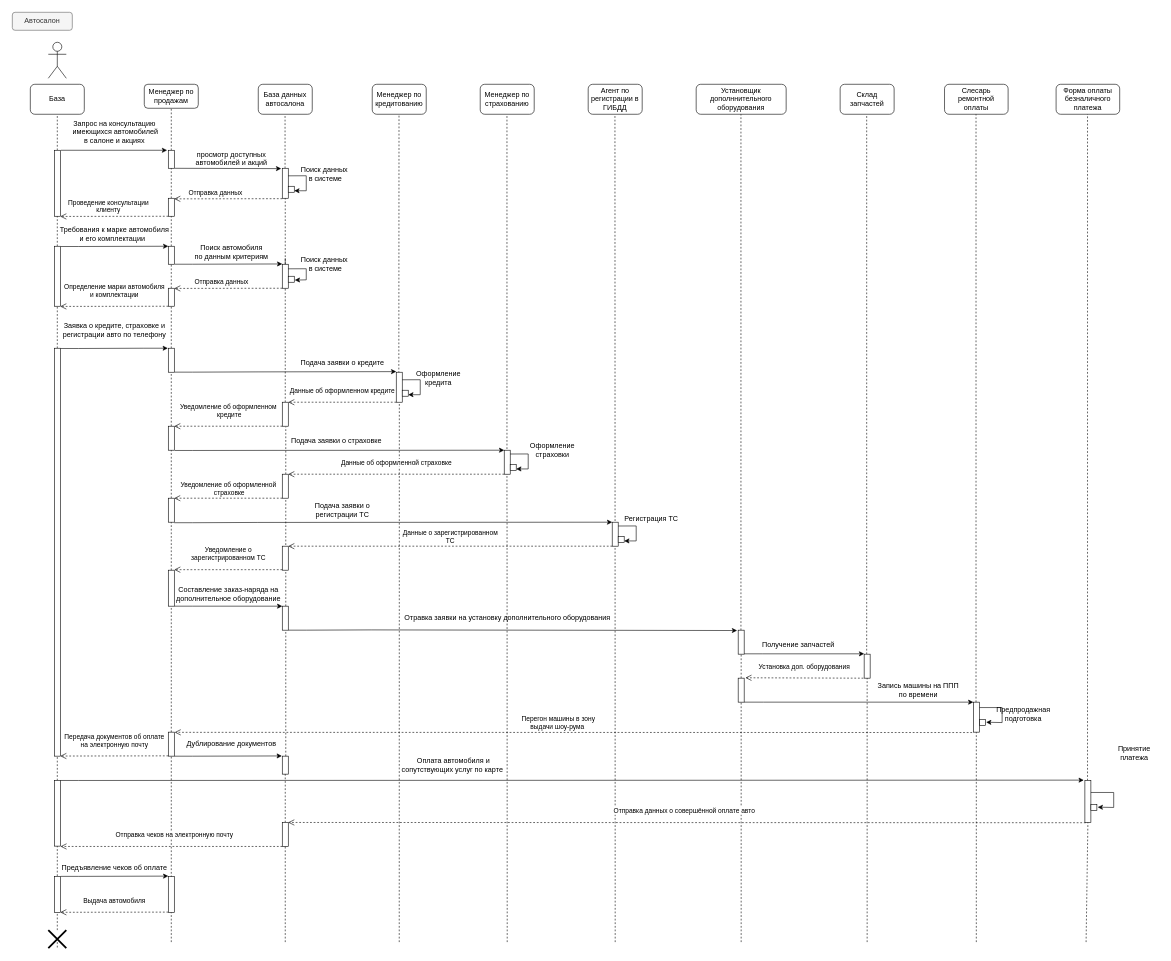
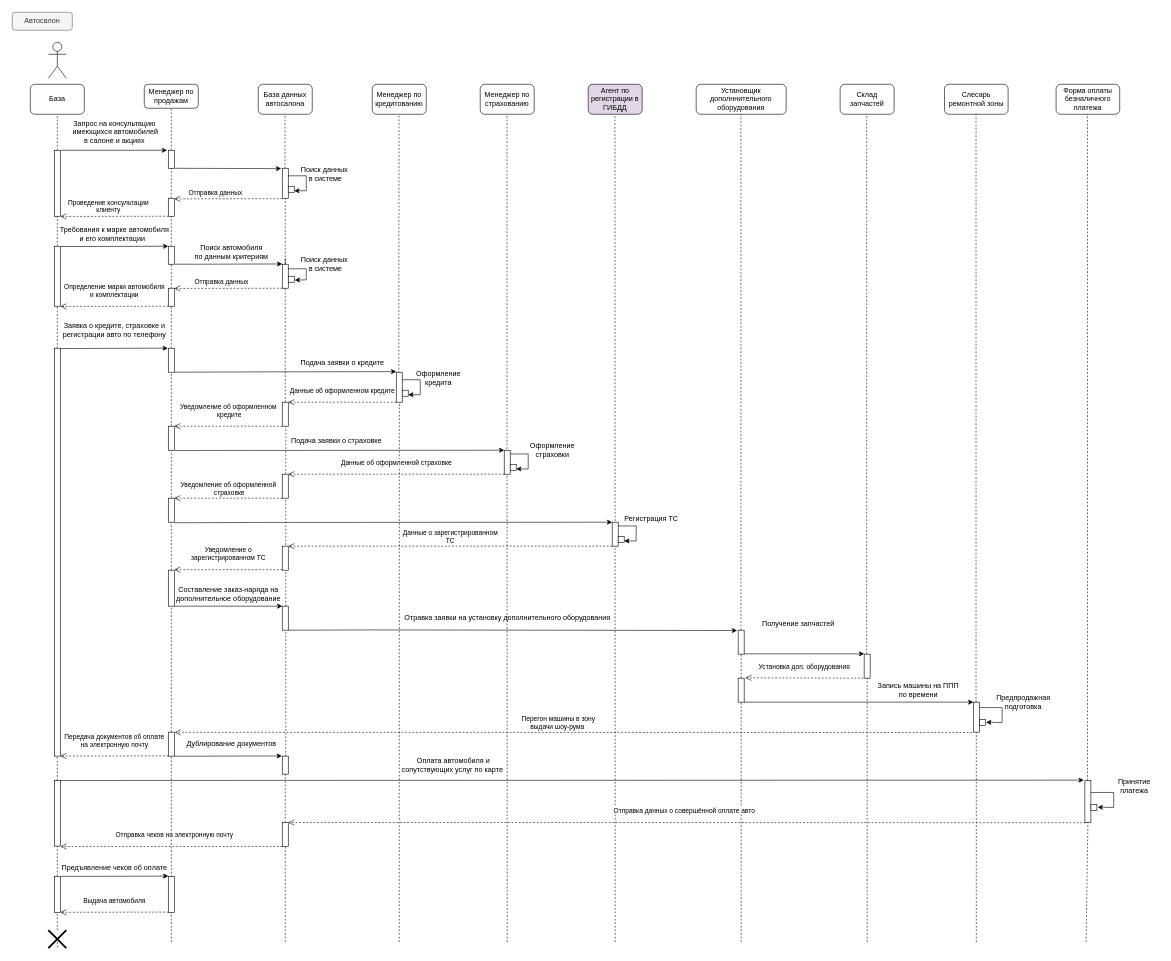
(615, 99) -> (615, 99)
(977, 99) -> (977, 99)
(231, 171) -> none
(342, 510) -> none
(798, 645) -> (798, 624)
(1023, 714) -> (1023, 702)
(1134, 753) -> (1134, 786)
